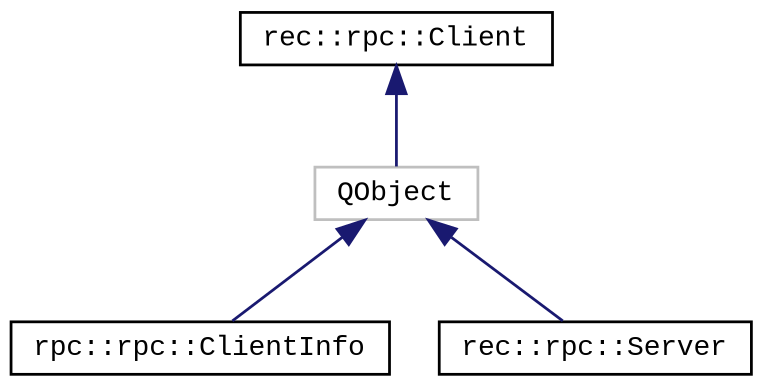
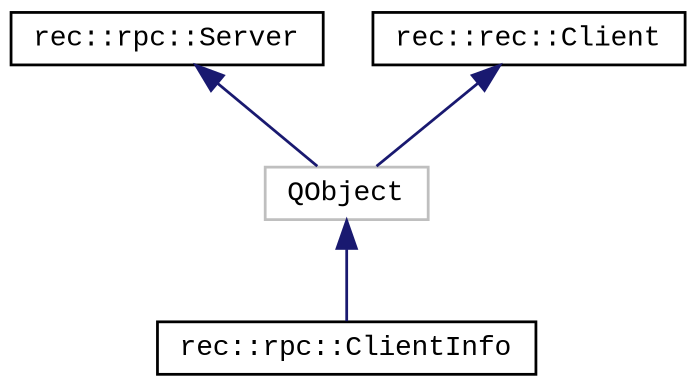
(396, 39) -> (529, 39)
(507, 279) -> (267, 125)
(200, 348) -> (347, 348)
